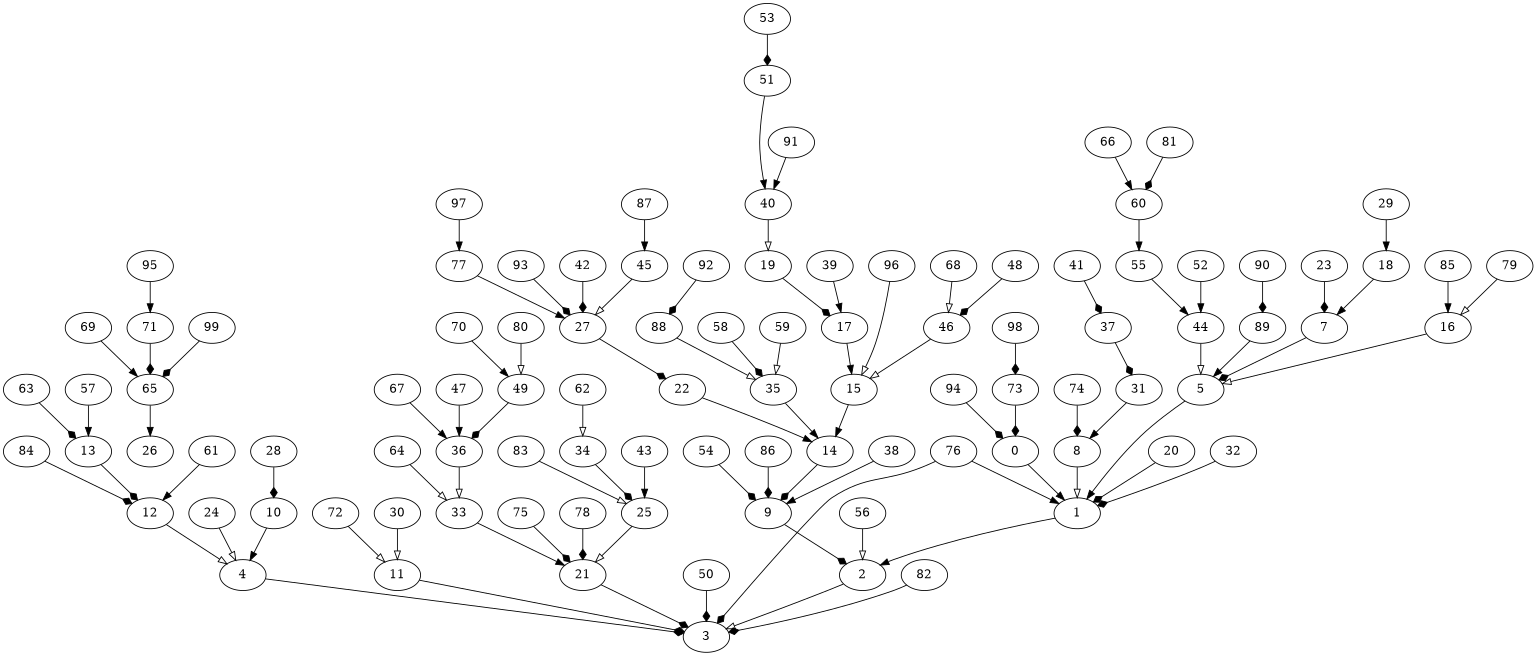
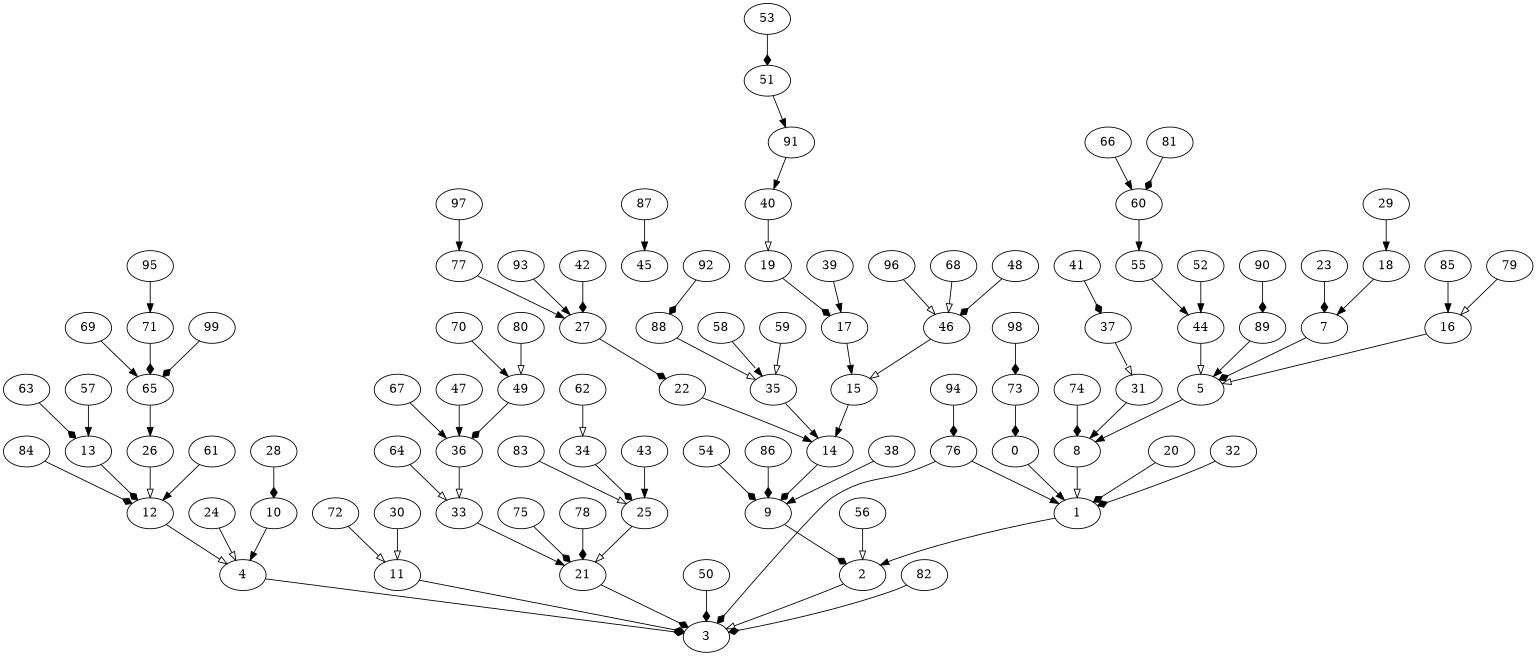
(760, 138) -> (778, 108)
(549, 294) -> (549, 294)
(617, 294) -> none
(881, 325) -> (916, 294)
(1121, 354) -> (1121, 354)
(744, 355) -> (744, 355)
(981, 417) -> (954, 416)
(1134, 442) -> (1143, 419)
none -> (150, 478)
